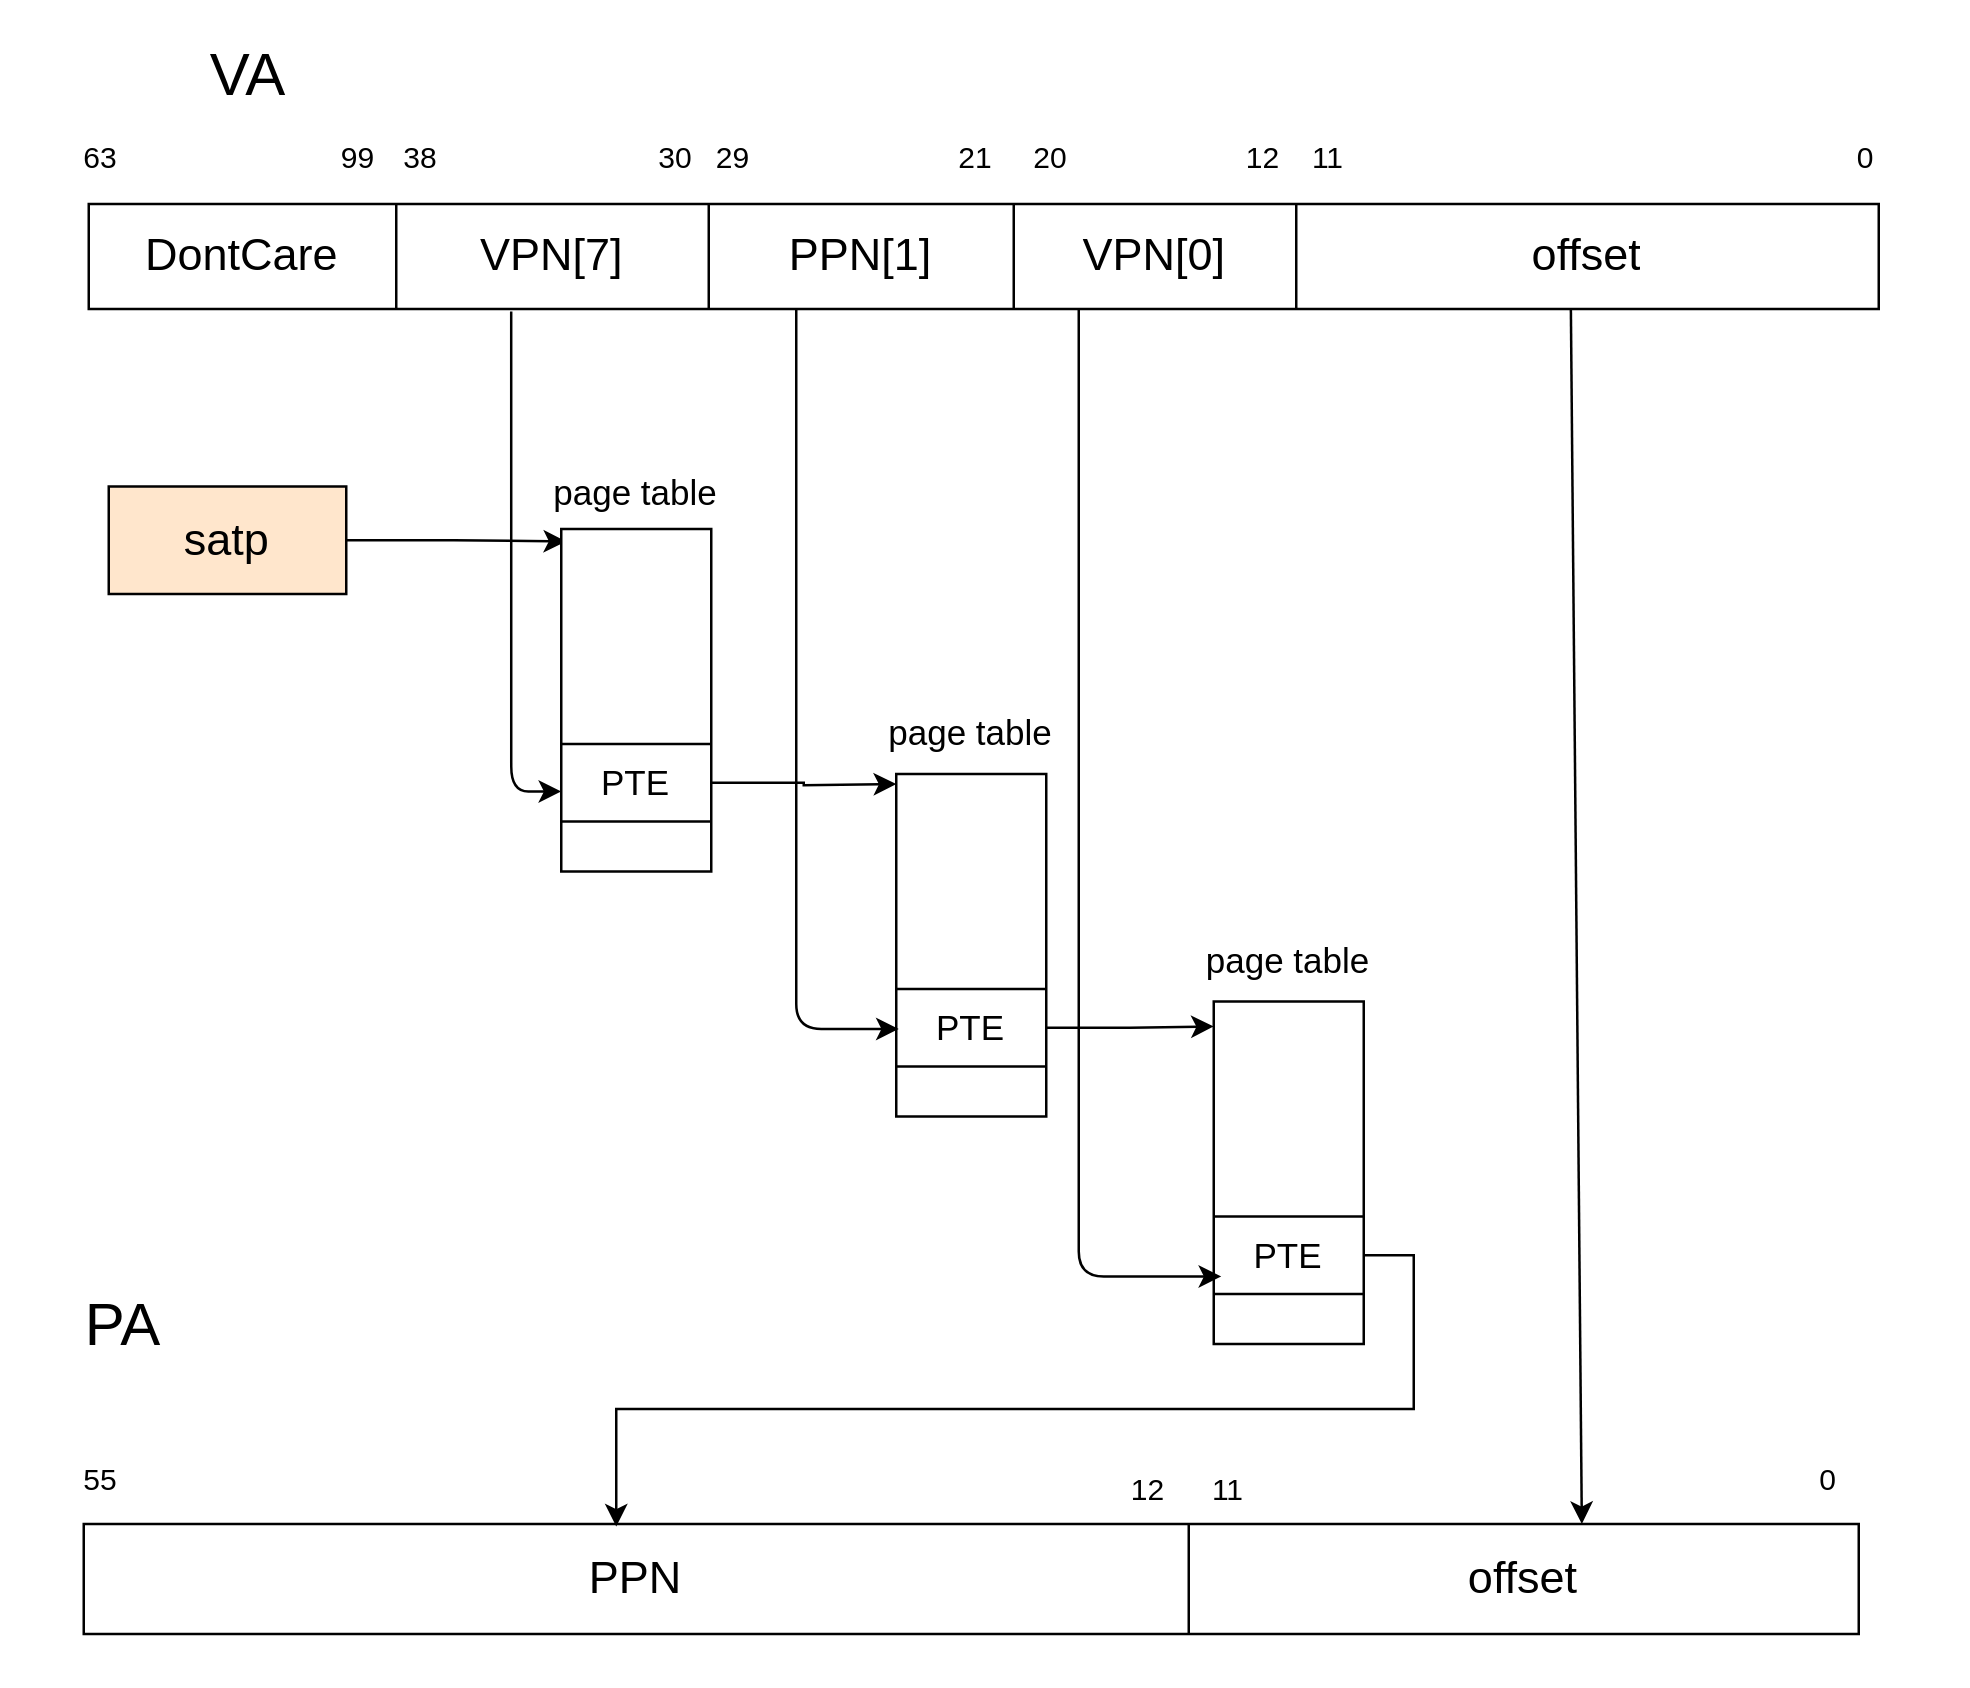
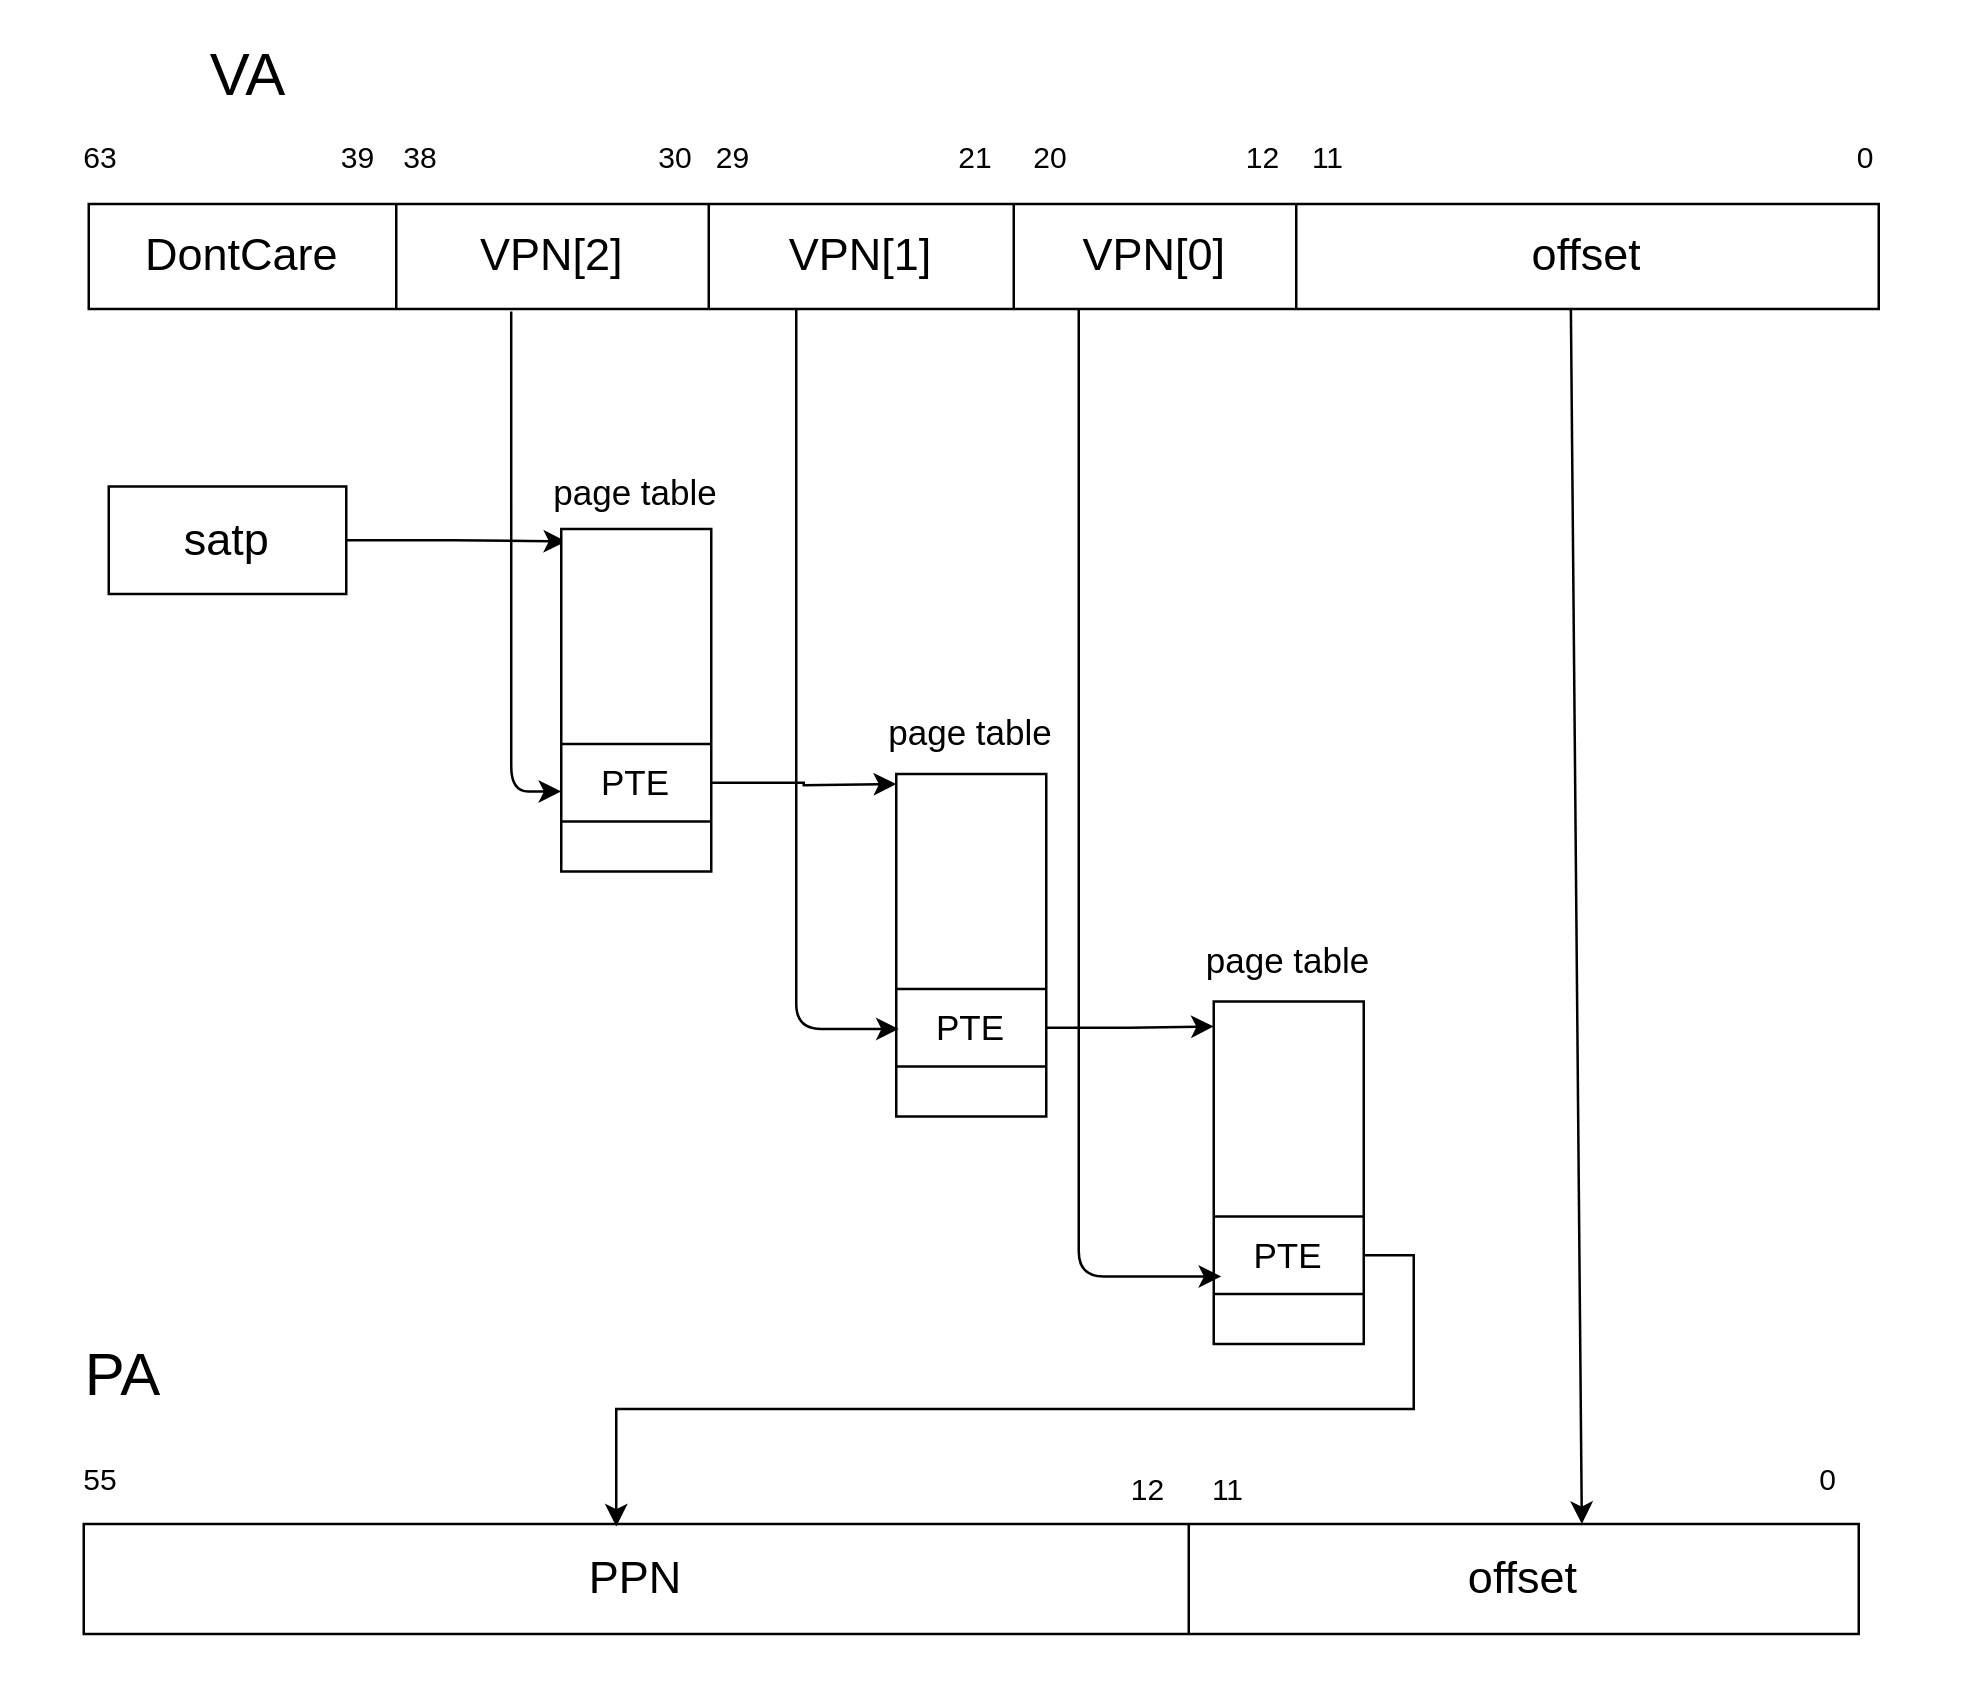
(359, 159) -> (359, 159)
(553, 256) -> (553, 256)
(861, 256) -> (861, 256)
(228, 540) -> (228, 540)
(124, 1326) -> (124, 1376)
